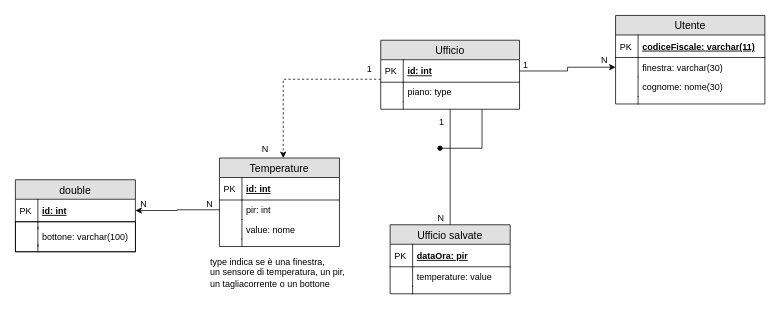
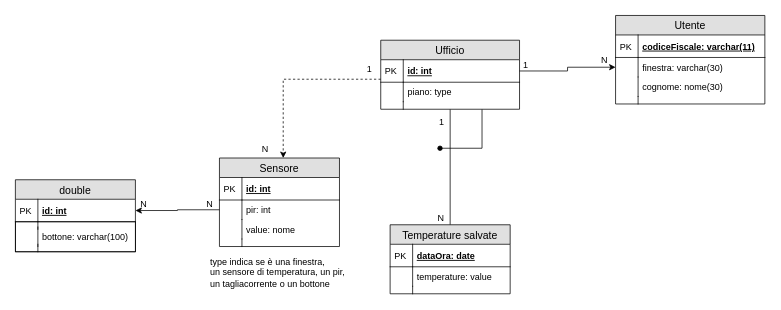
(279, 168) -> (279, 168)
(450, 235) -> (450, 235)
(443, 256) -> (447, 256)
